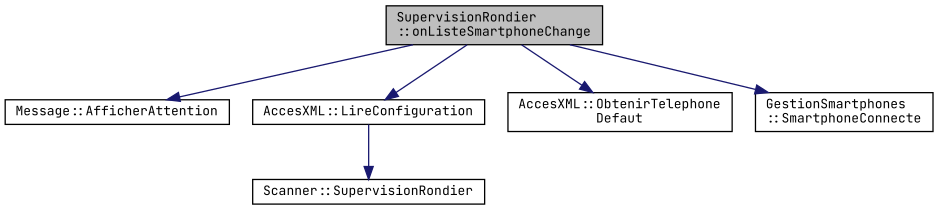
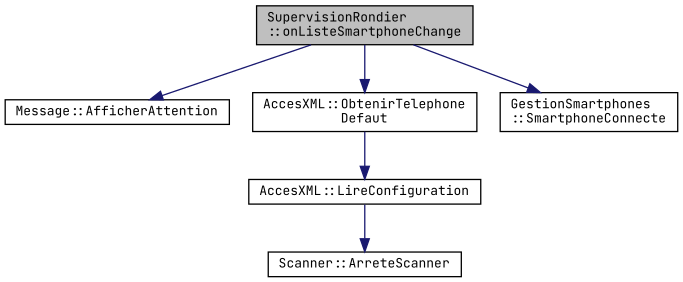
(431, 69) -> (365, 149)
(369, 192) -> (365, 264)
